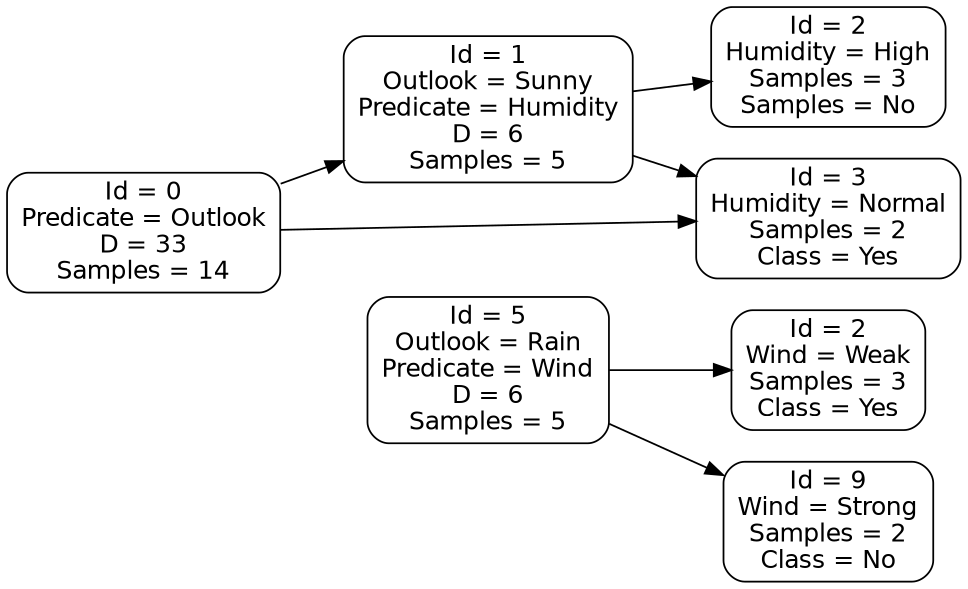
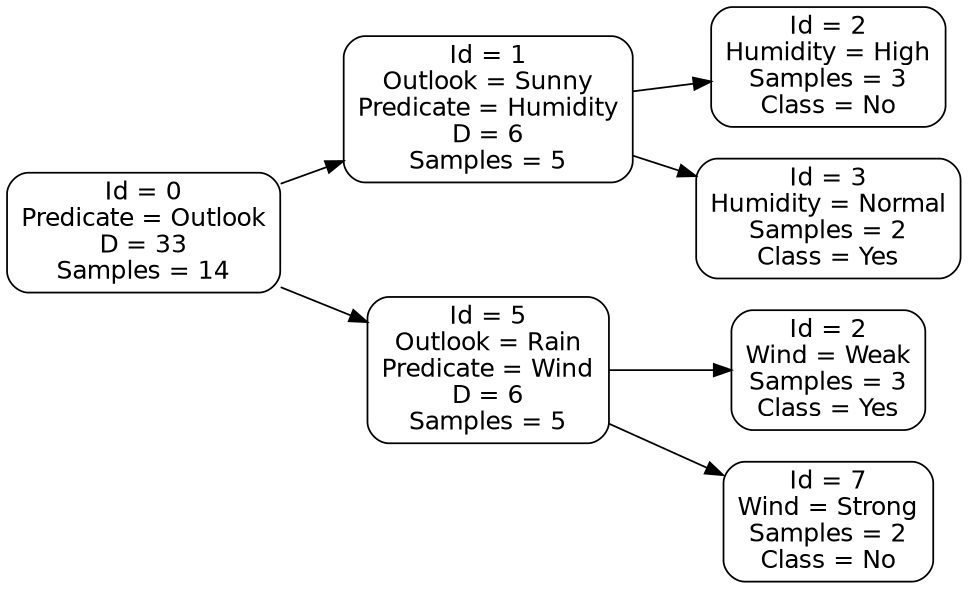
(828, 67) -> (828, 67)
(480, 226) -> (316, 301)
(828, 522) -> (828, 522)
